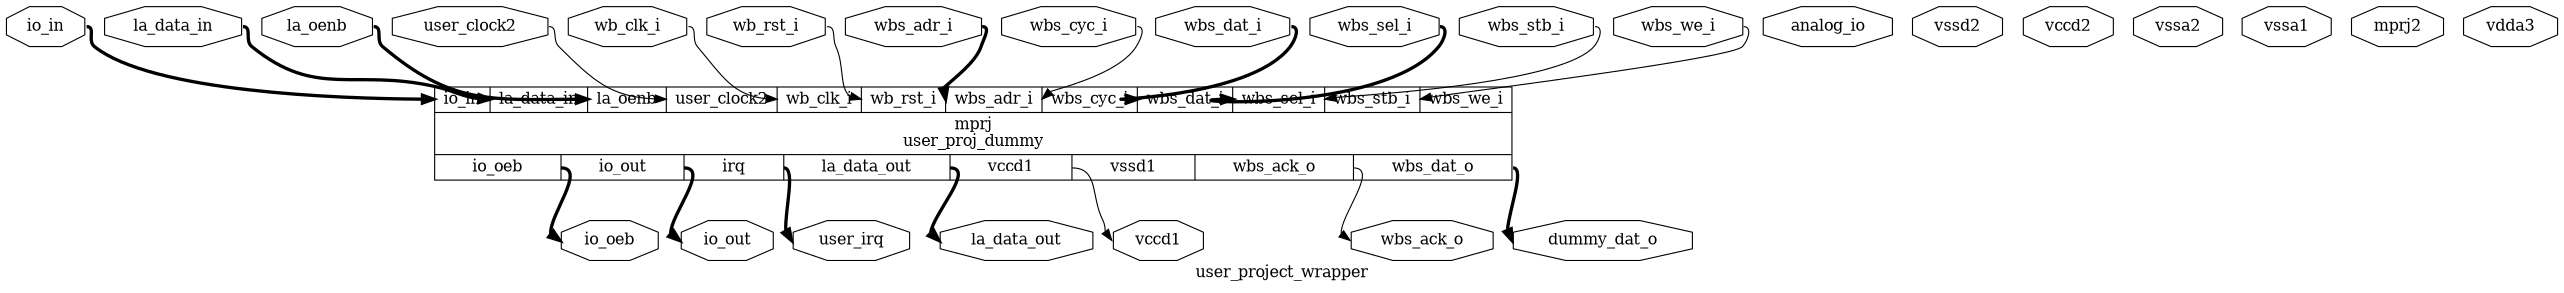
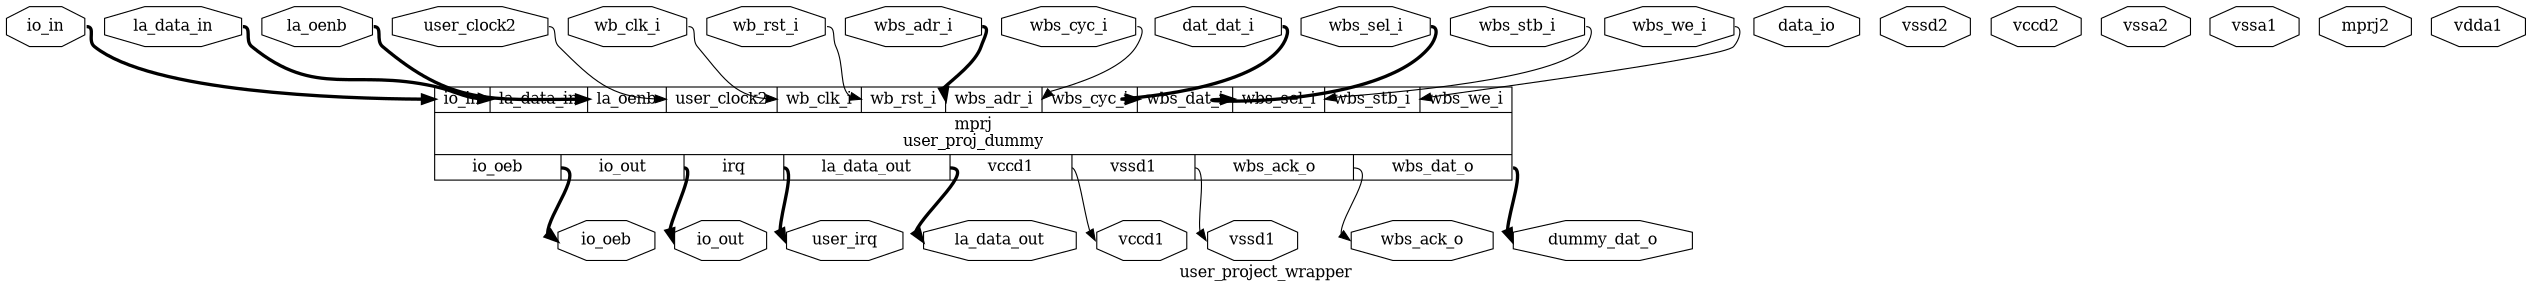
(1223, 27) -> (1218, 27)
(1828, 27) -> (1807, 27)
(2511, 27) -> (2478, 27)
none -> (1253, 241)
